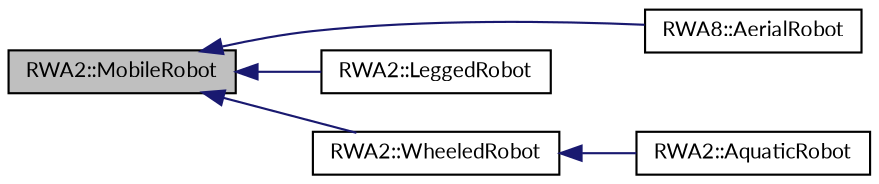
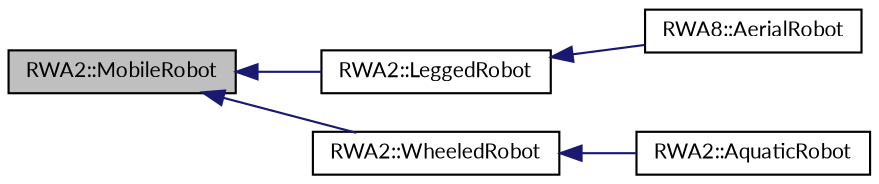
(433, 23) -> (609, 50)
